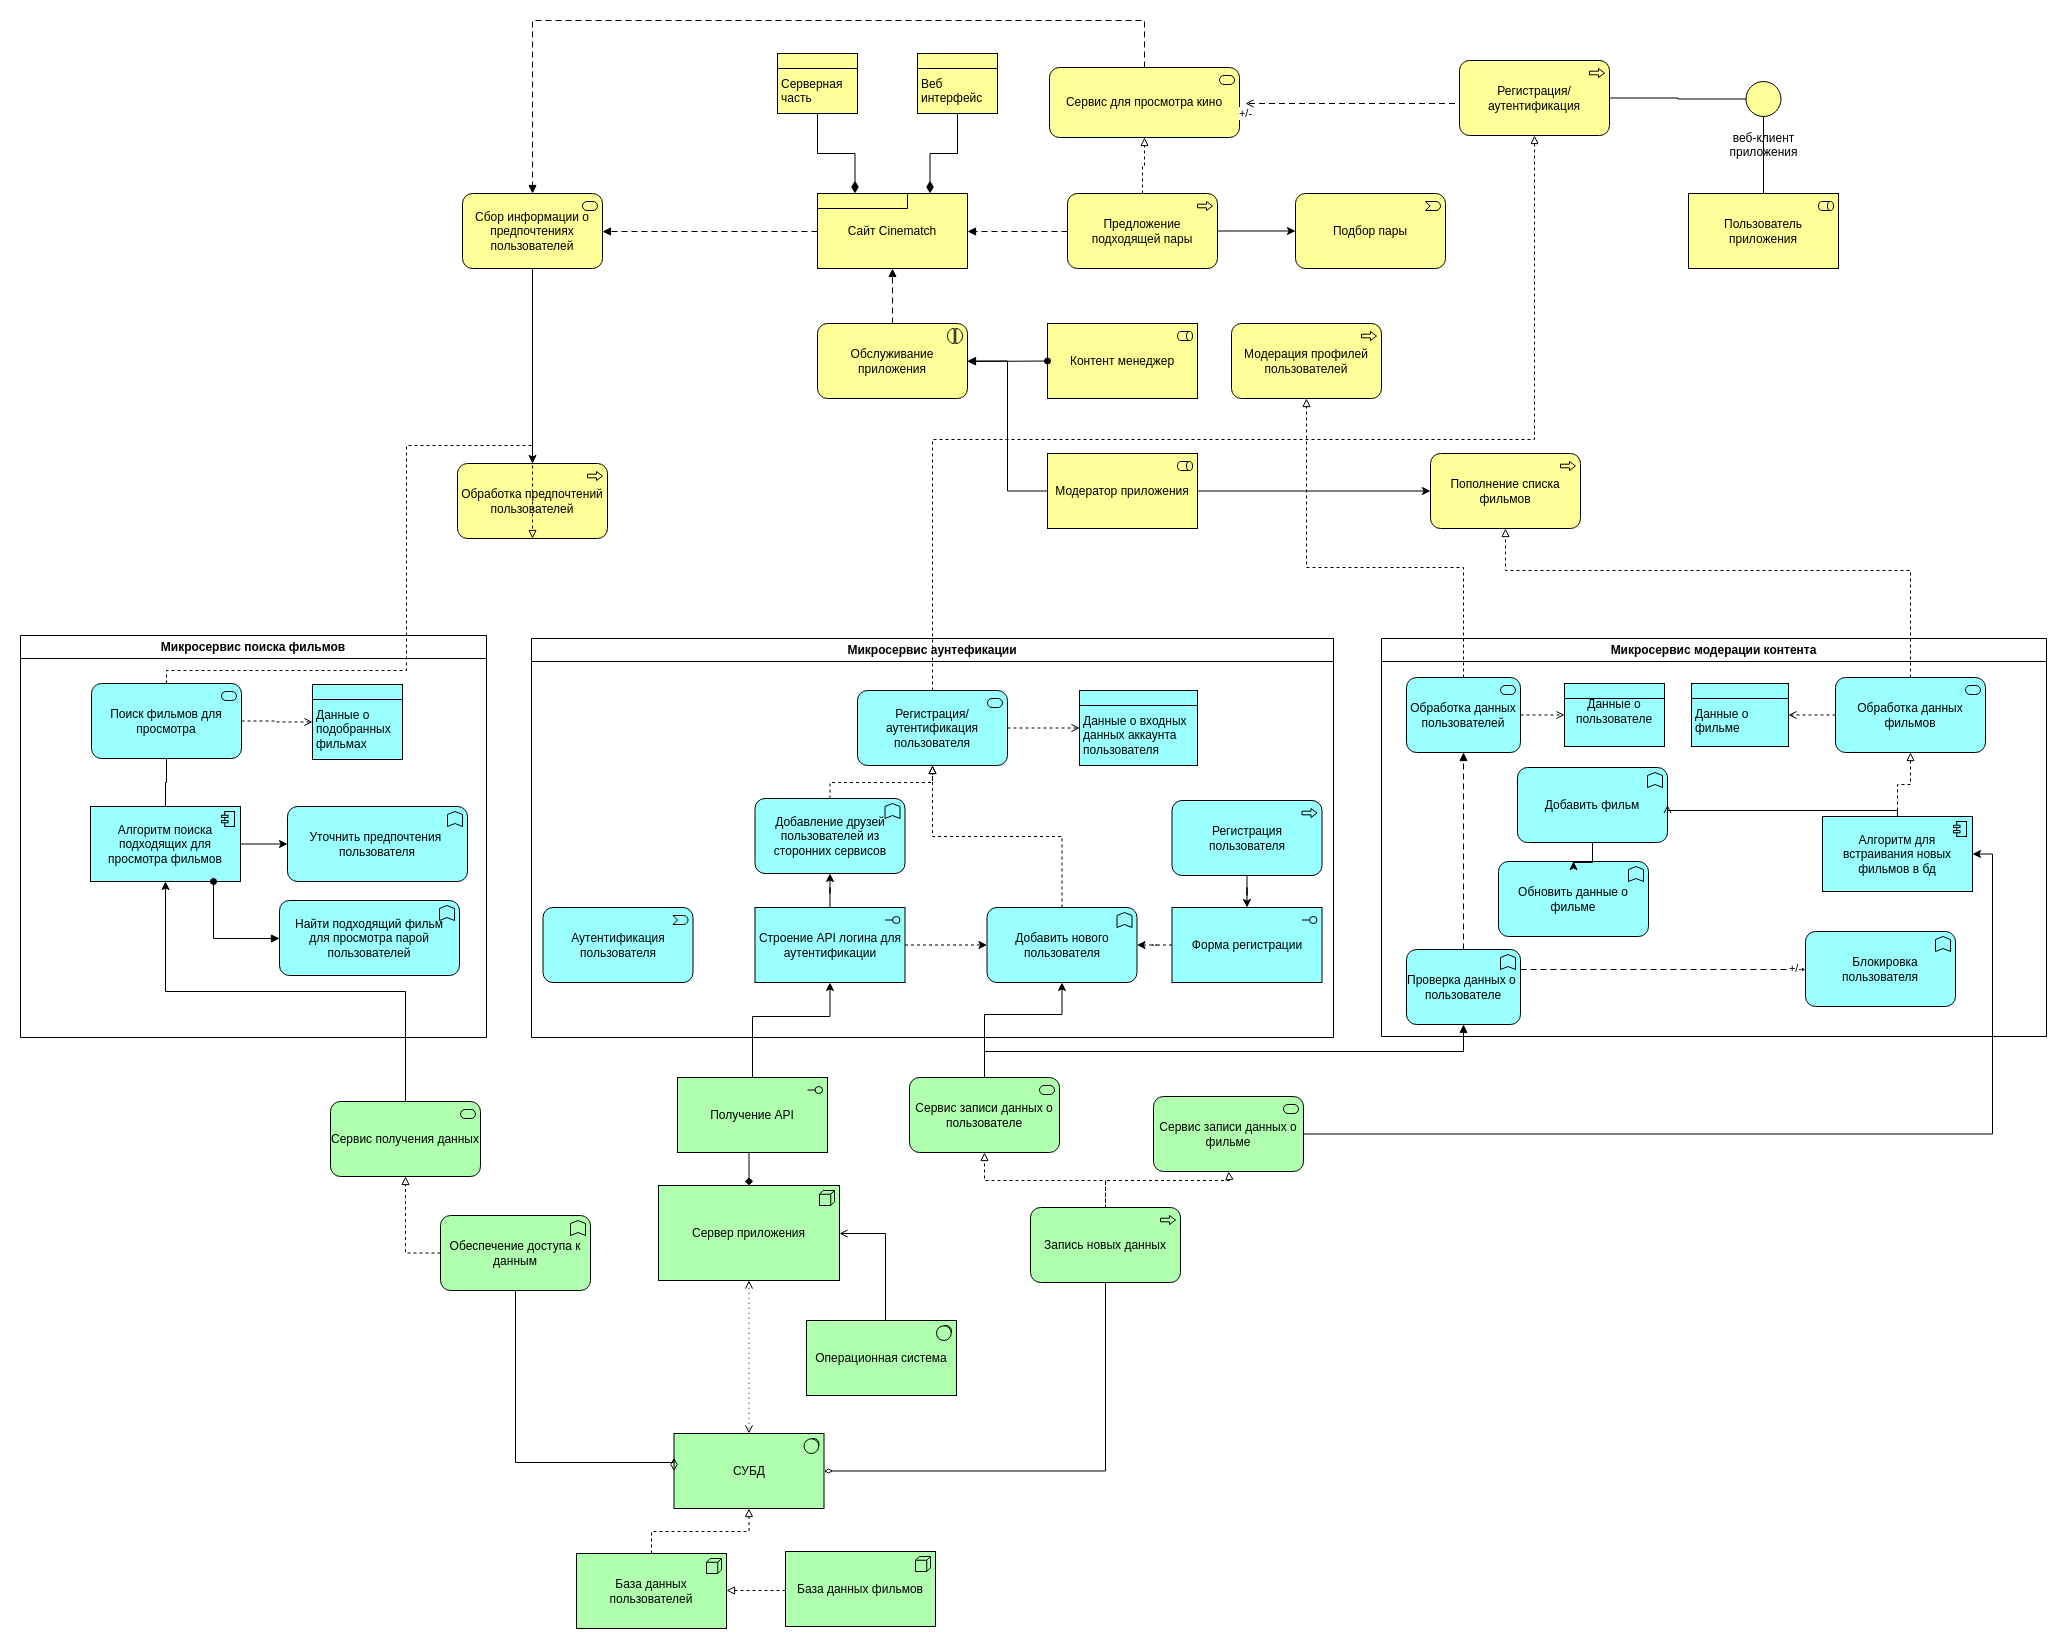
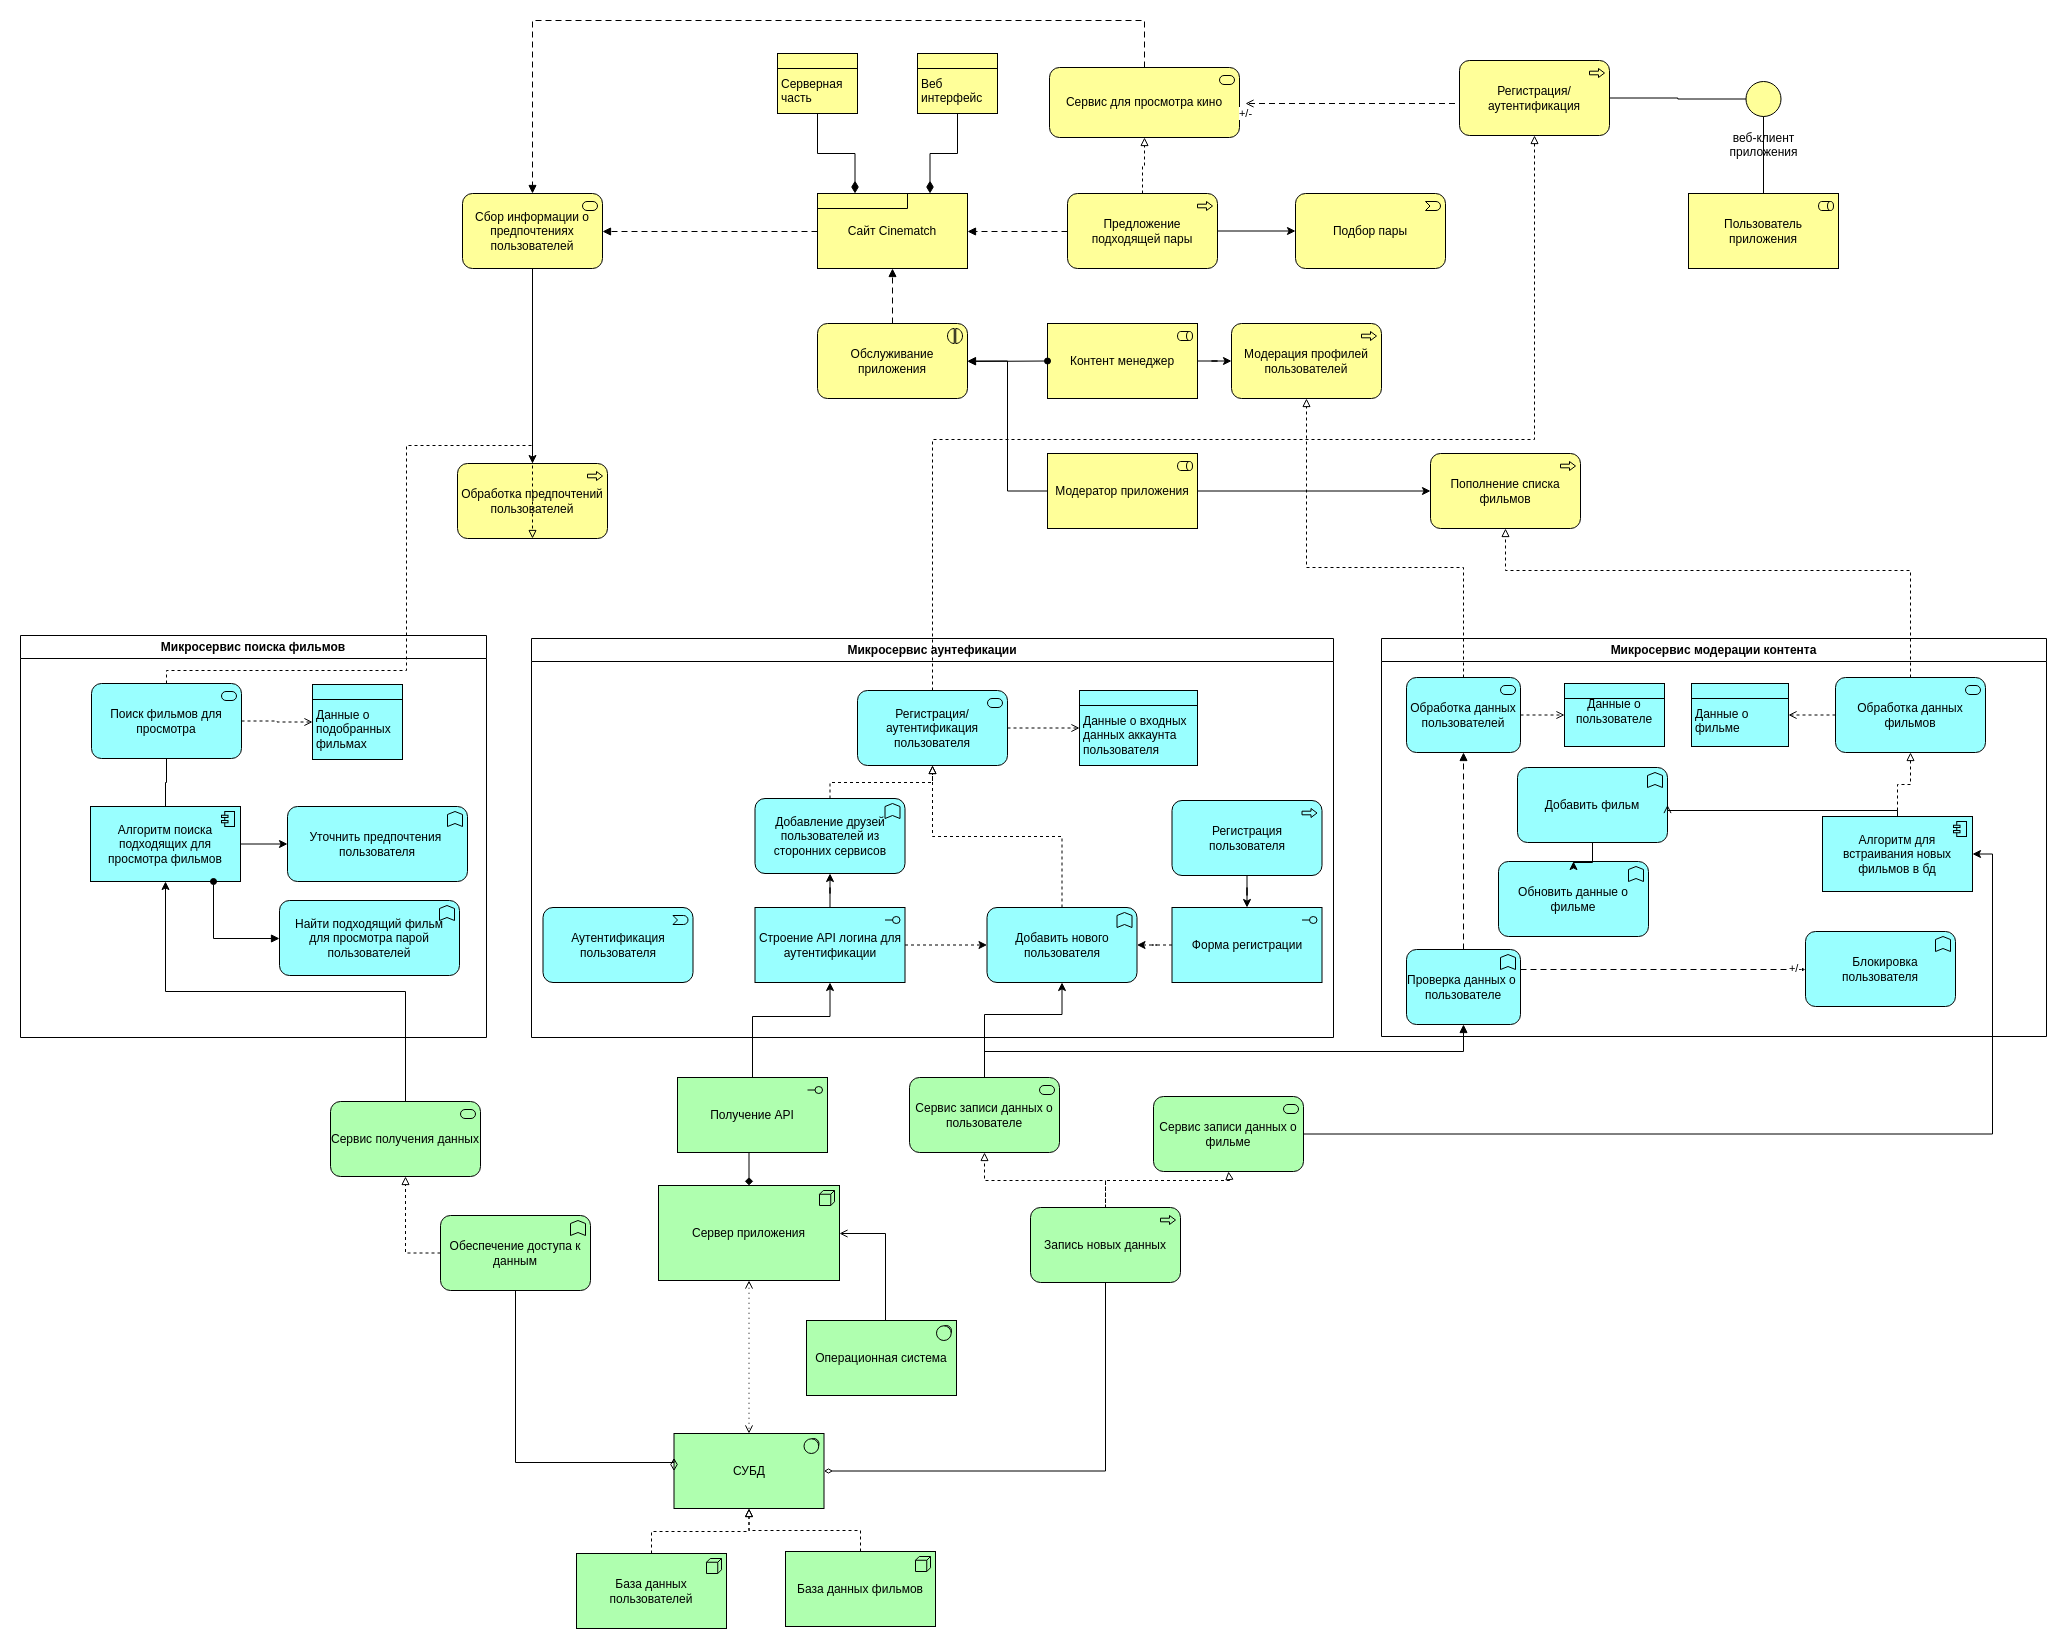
none -> (1217, 361)
(760, 1591) -> (816, 1531)
